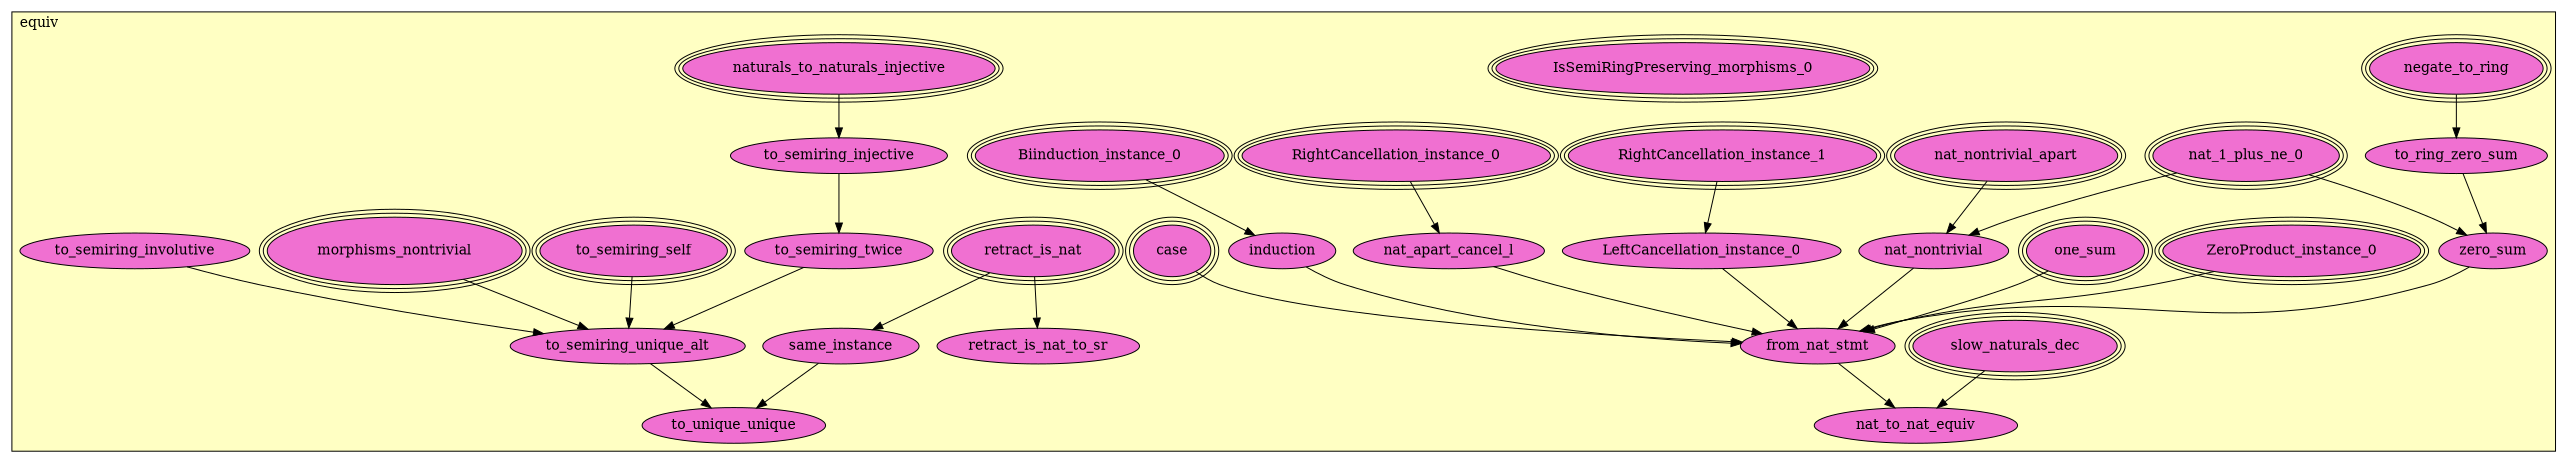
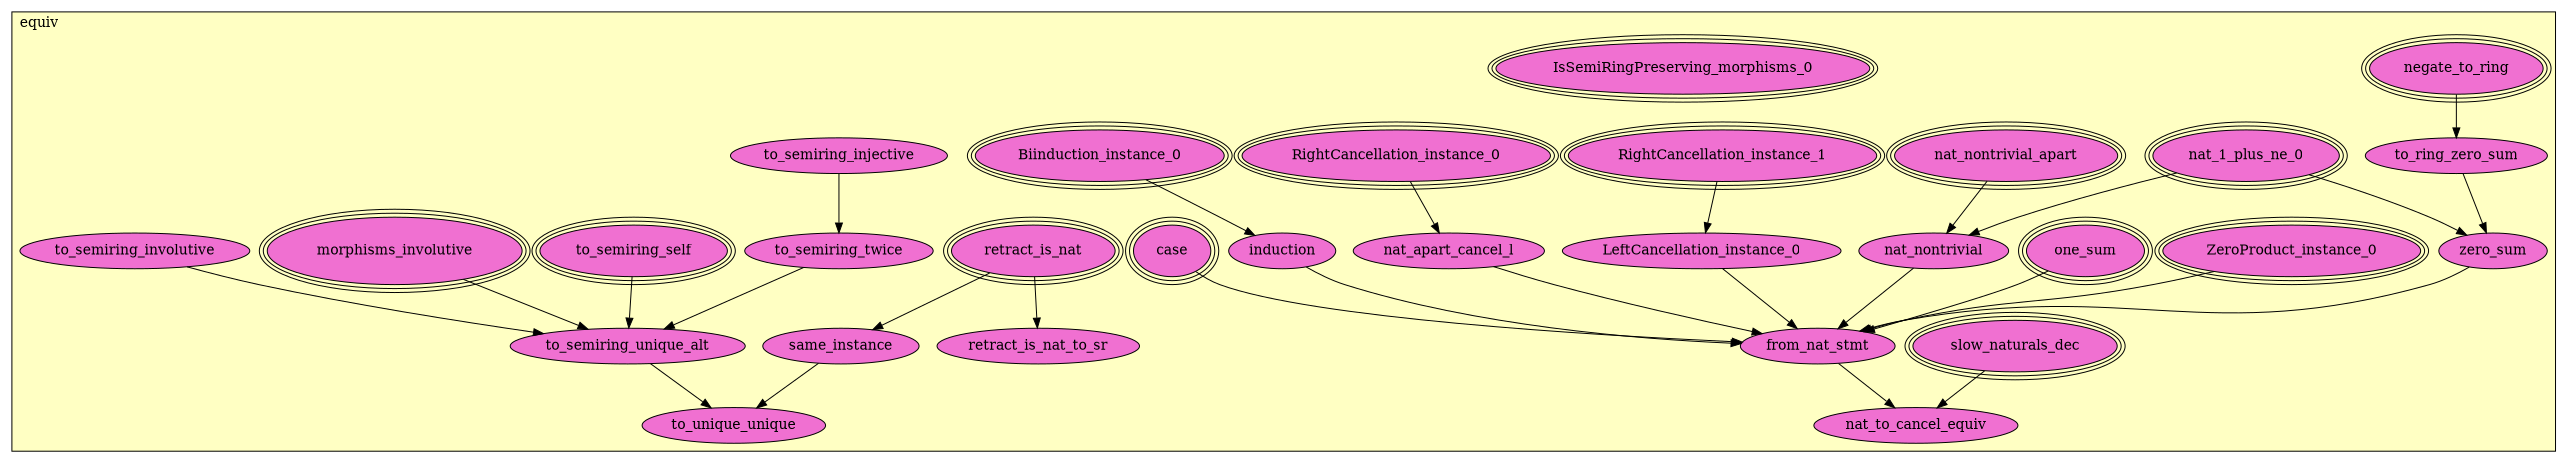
(839, 68) -> none
(395, 251) -> (395, 251)
(1916, 425) -> (1916, 425)
